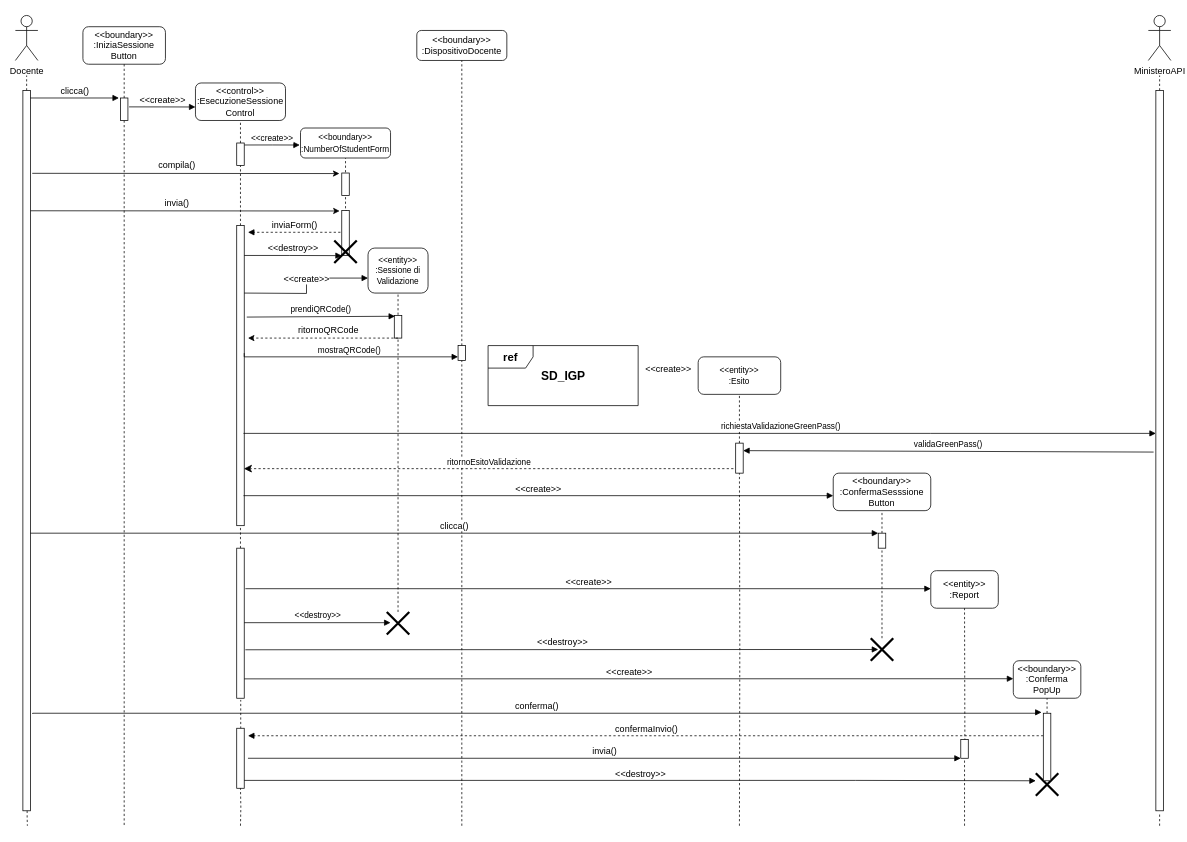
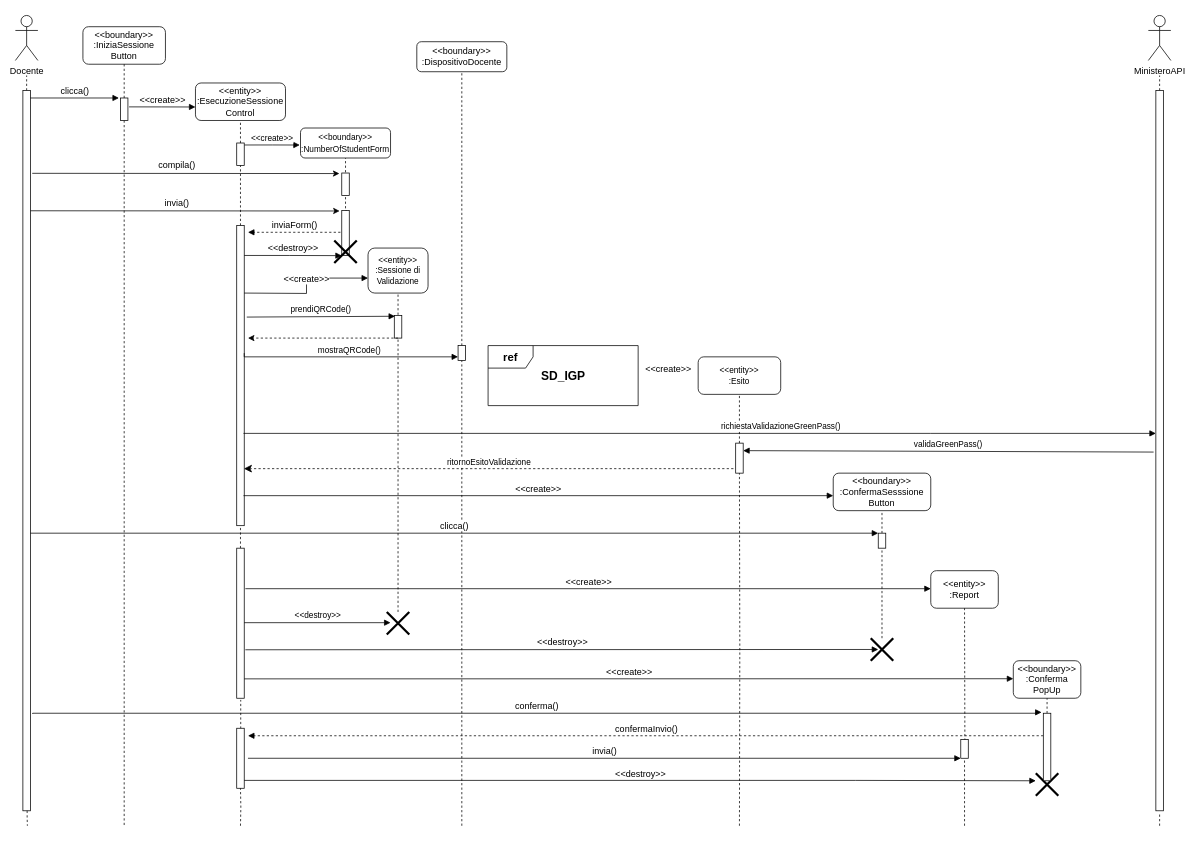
(462, 45) -> (462, 57)
(240, 102) -> (240, 102)
(329, 330) -> none
